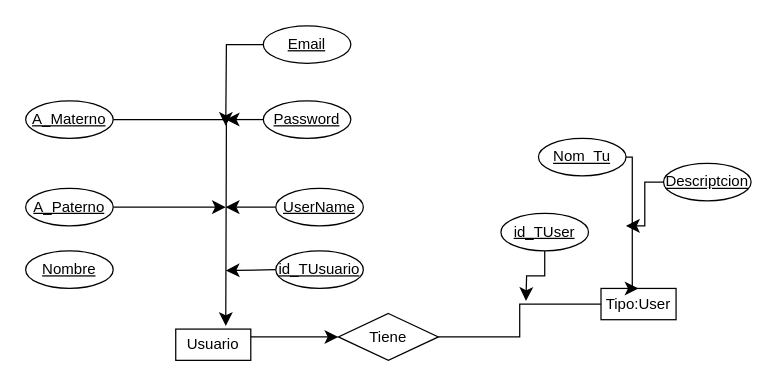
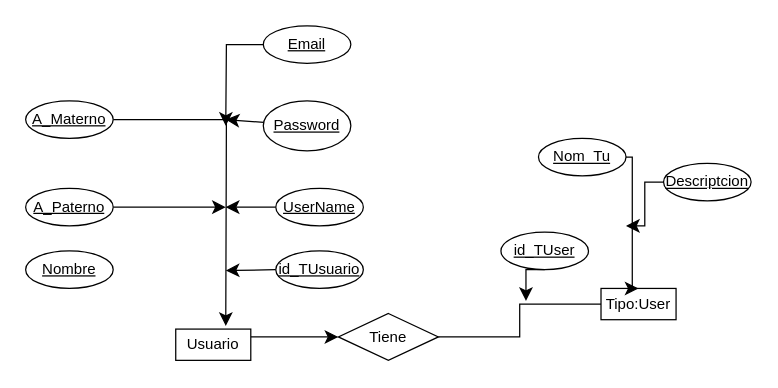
(307, 119) -> (307, 126)
(544, 232) -> (544, 251)
